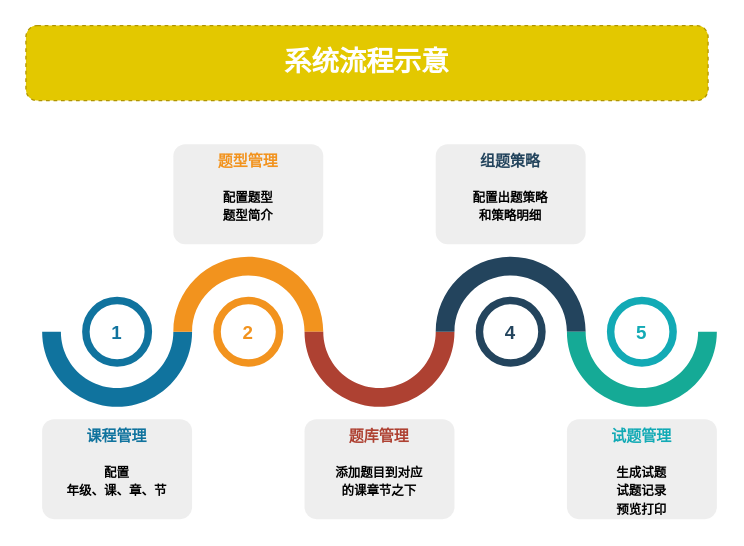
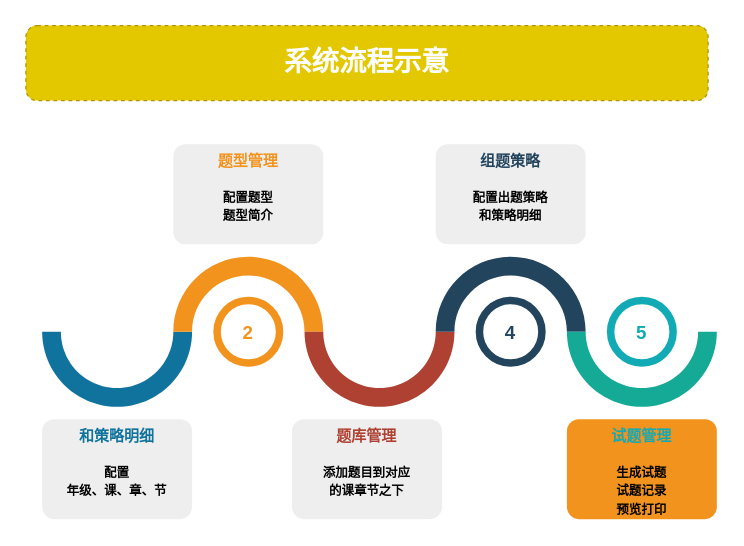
(117, 332) -> none
(117, 455) -> (117, 455)
(379, 469) -> (367, 469)
(642, 469) -> (642, 469)
